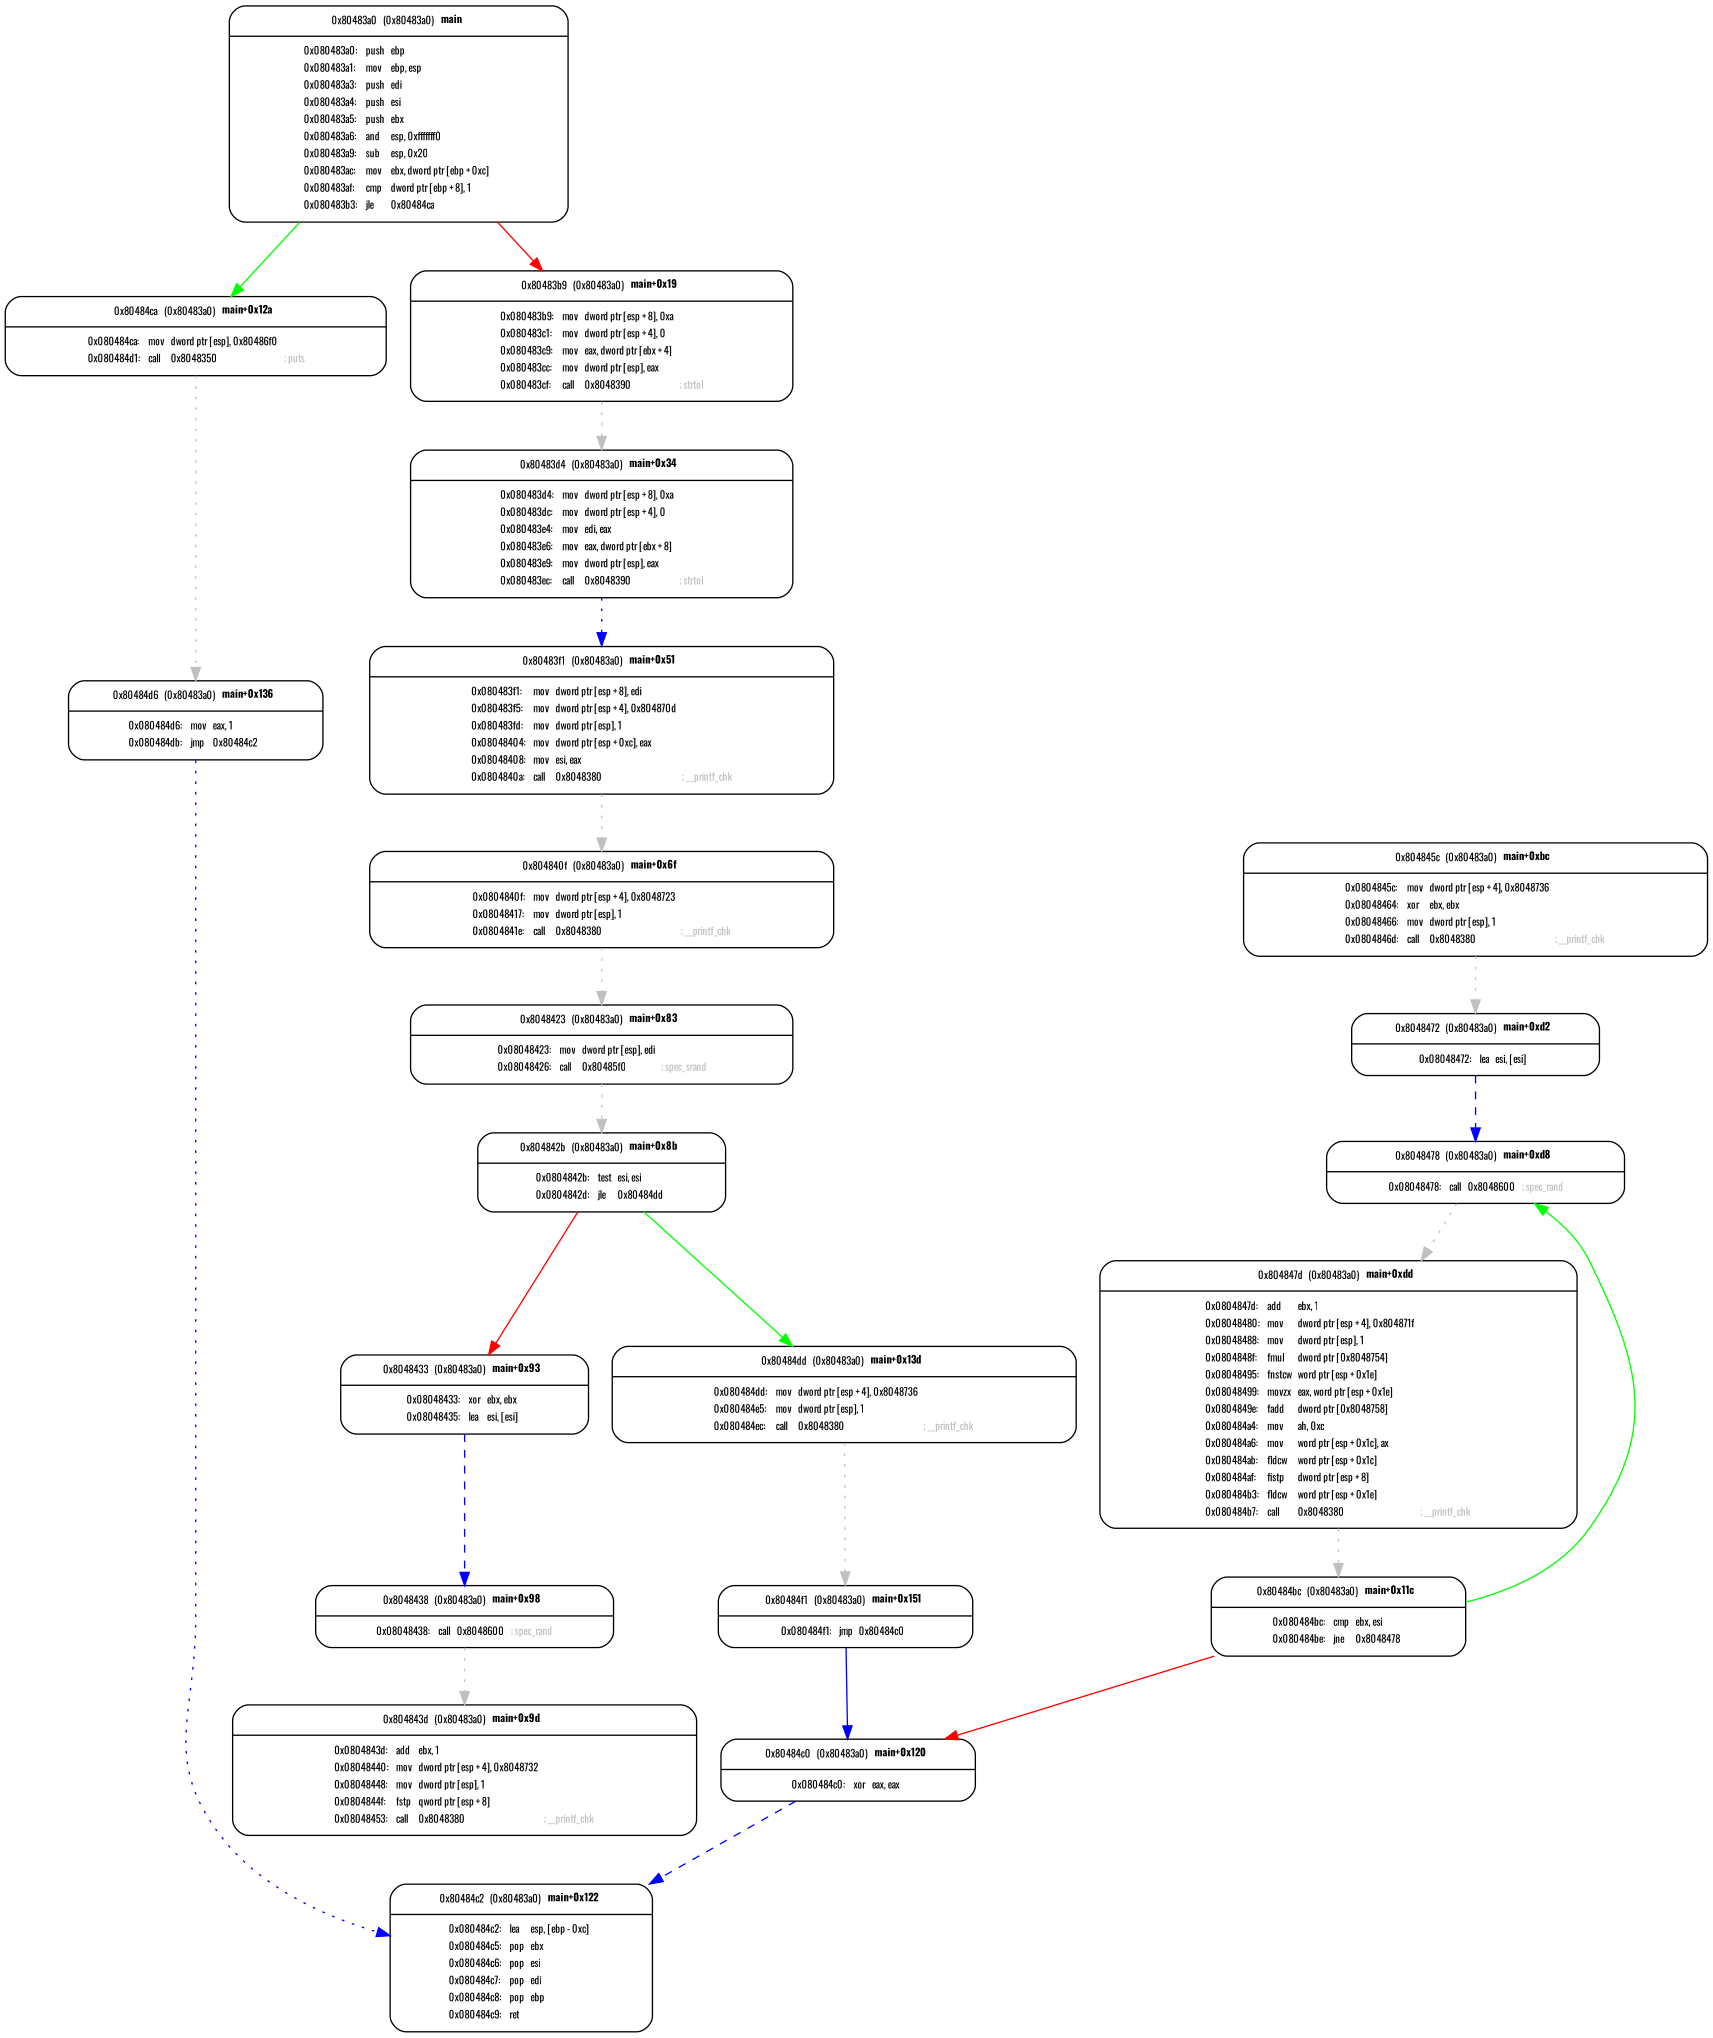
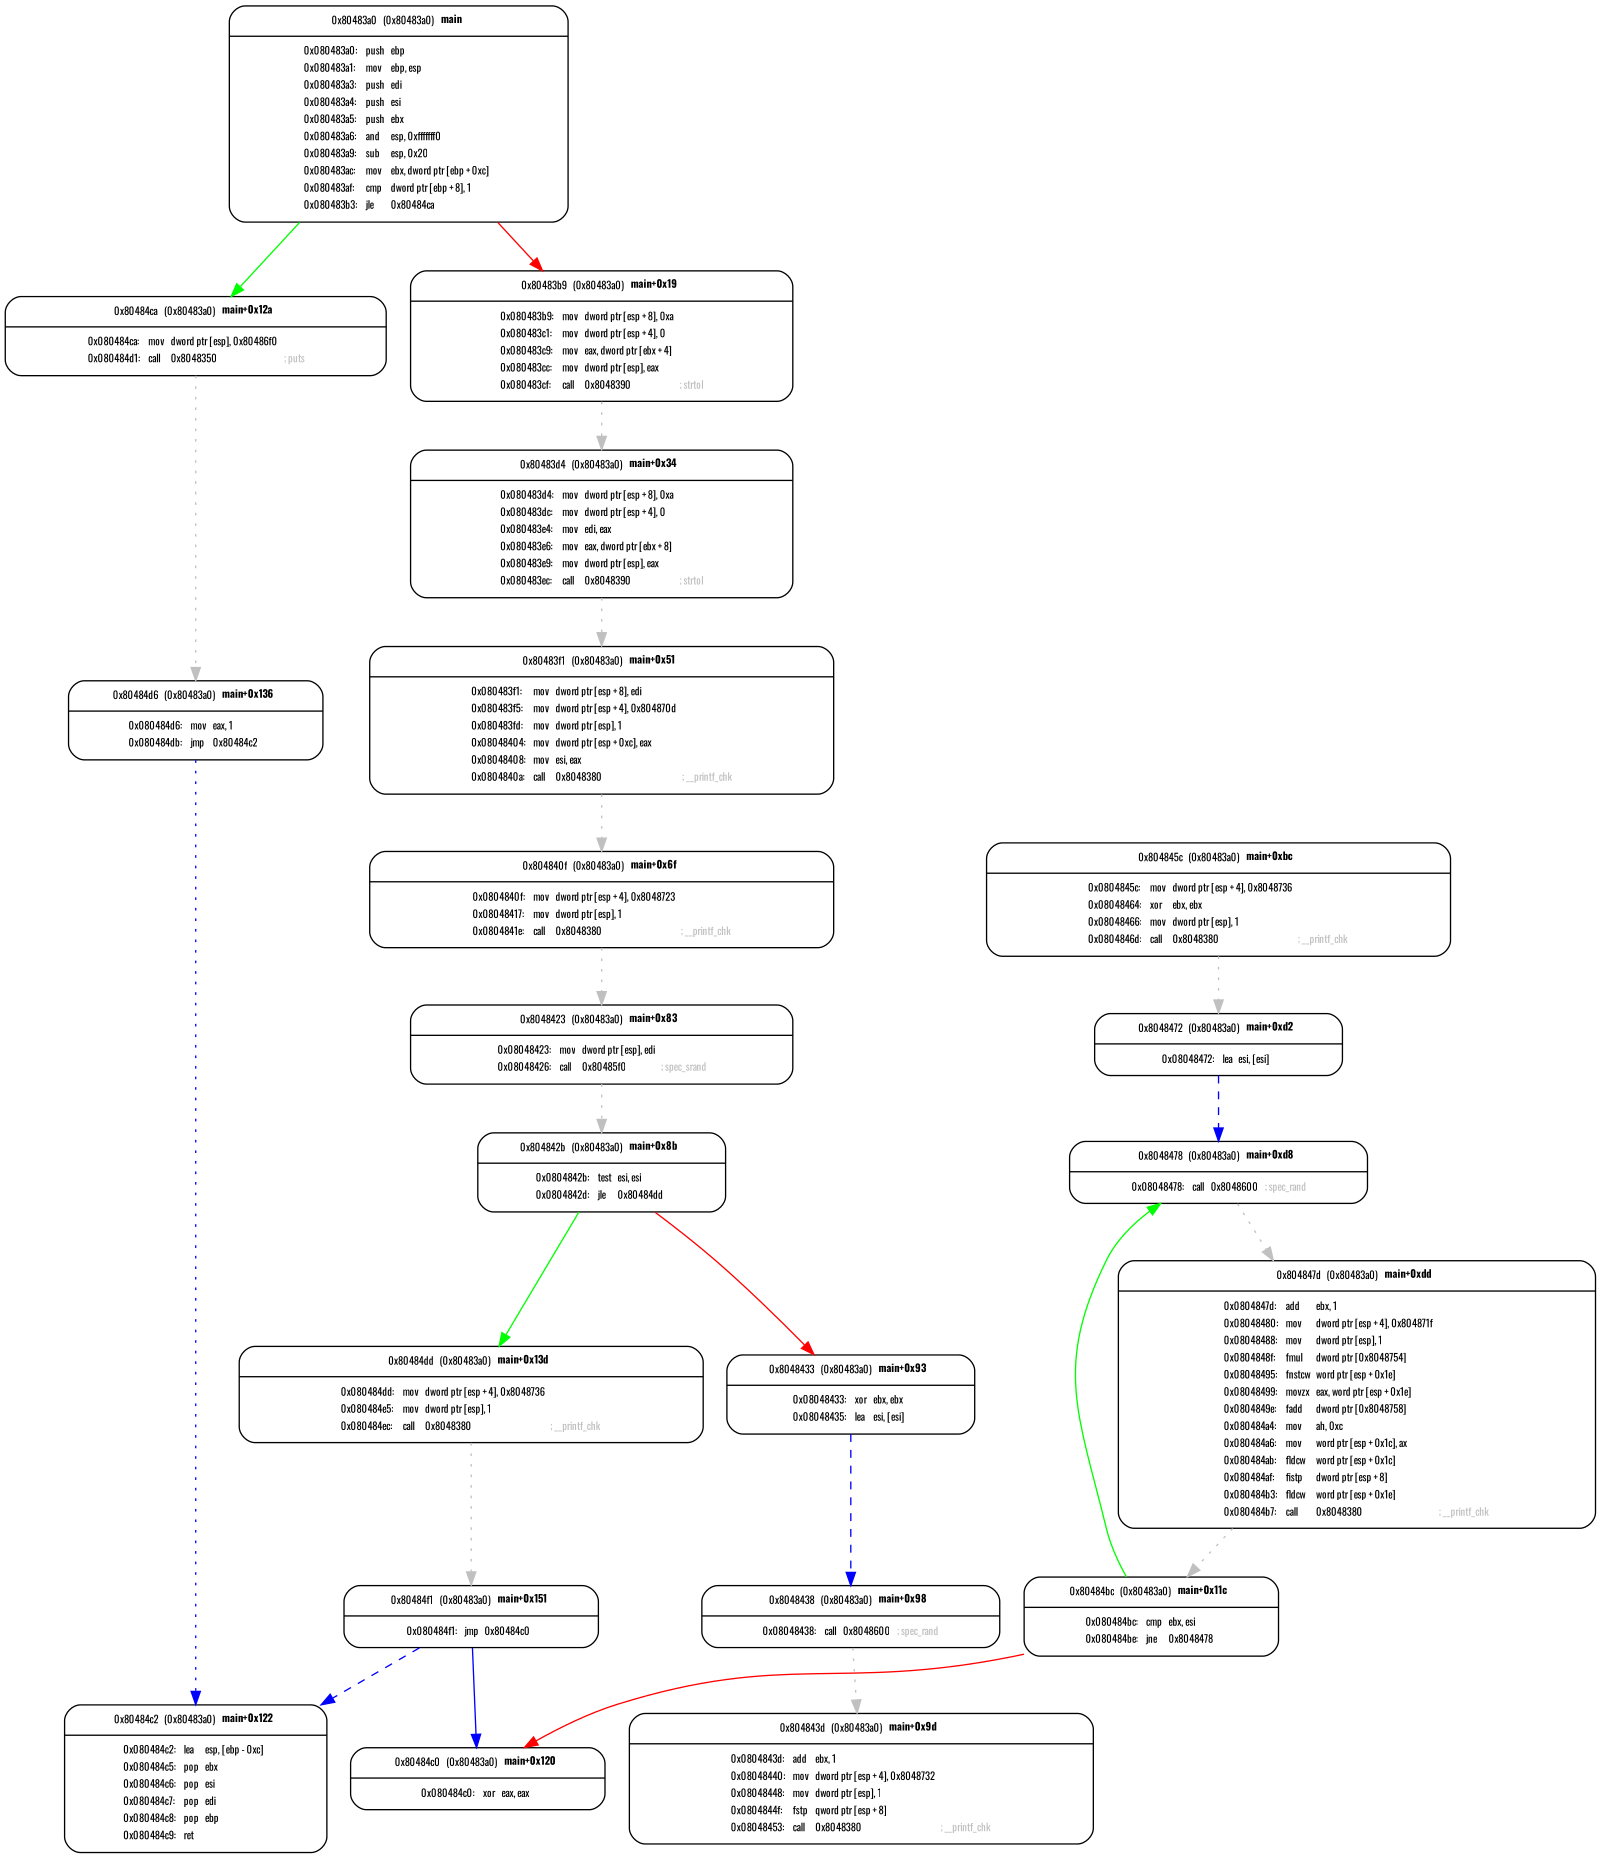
(602, 615) -> (602, 615)
(729, 1839) -> (376, 1673)
